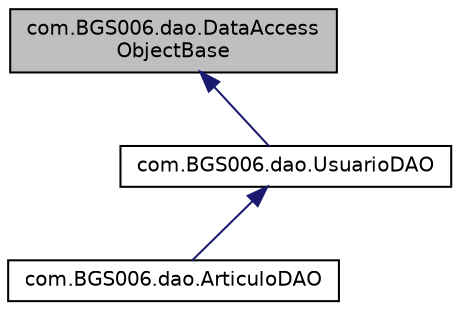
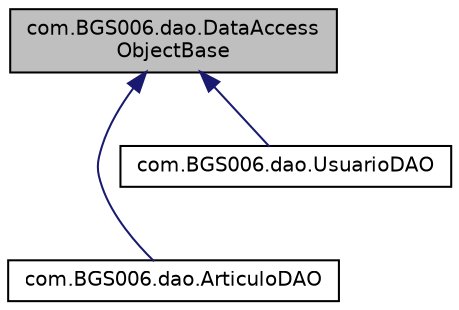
(222, 231) -> (100, 179)
